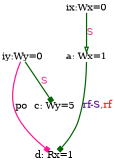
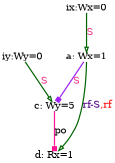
(37, 79) -> (37, 79)
none -> (72, 79)
(82, 107) -> (82, 107)
(15, 110) -> (54, 128)
